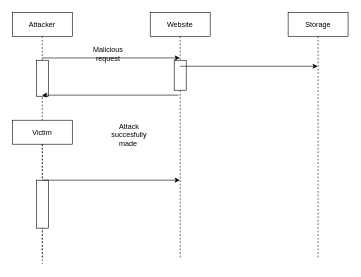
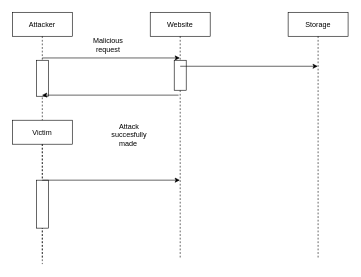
(108, 54) -> (108, 45)
